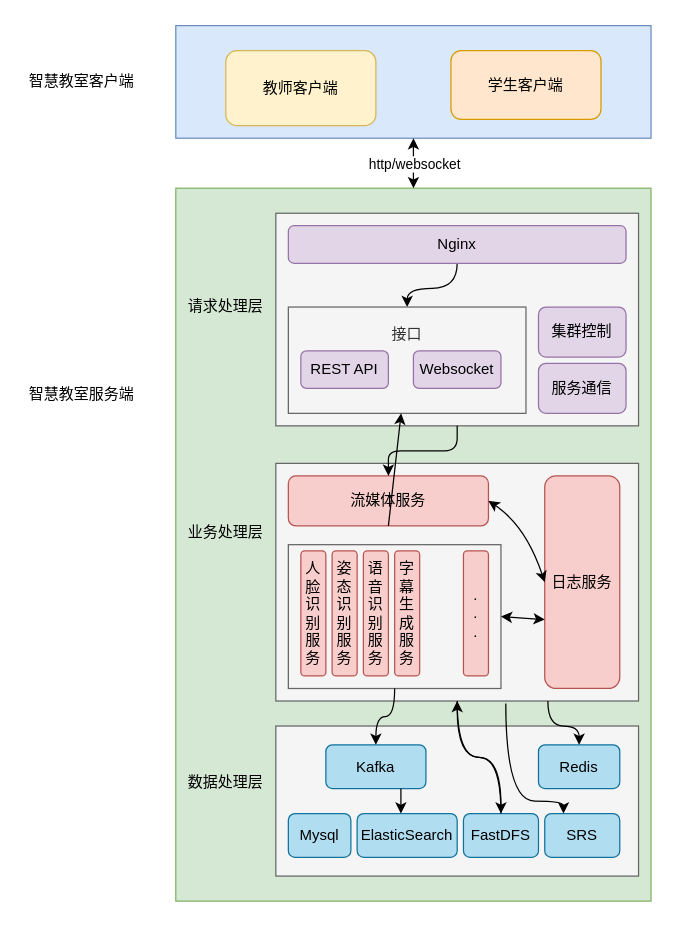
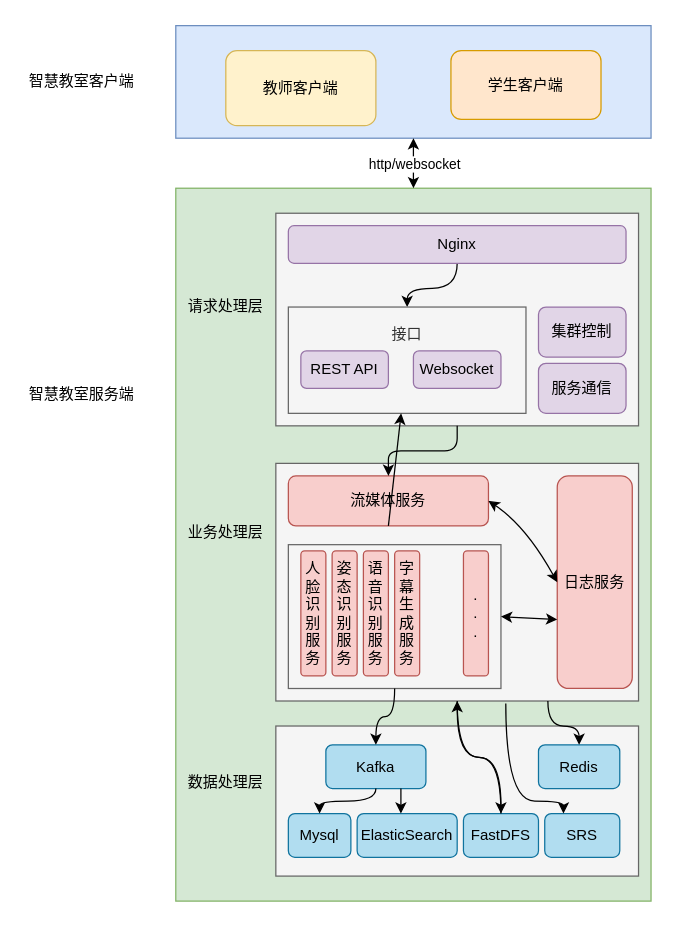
(582, 582) -> (594, 582)
none -> (350, 801)
